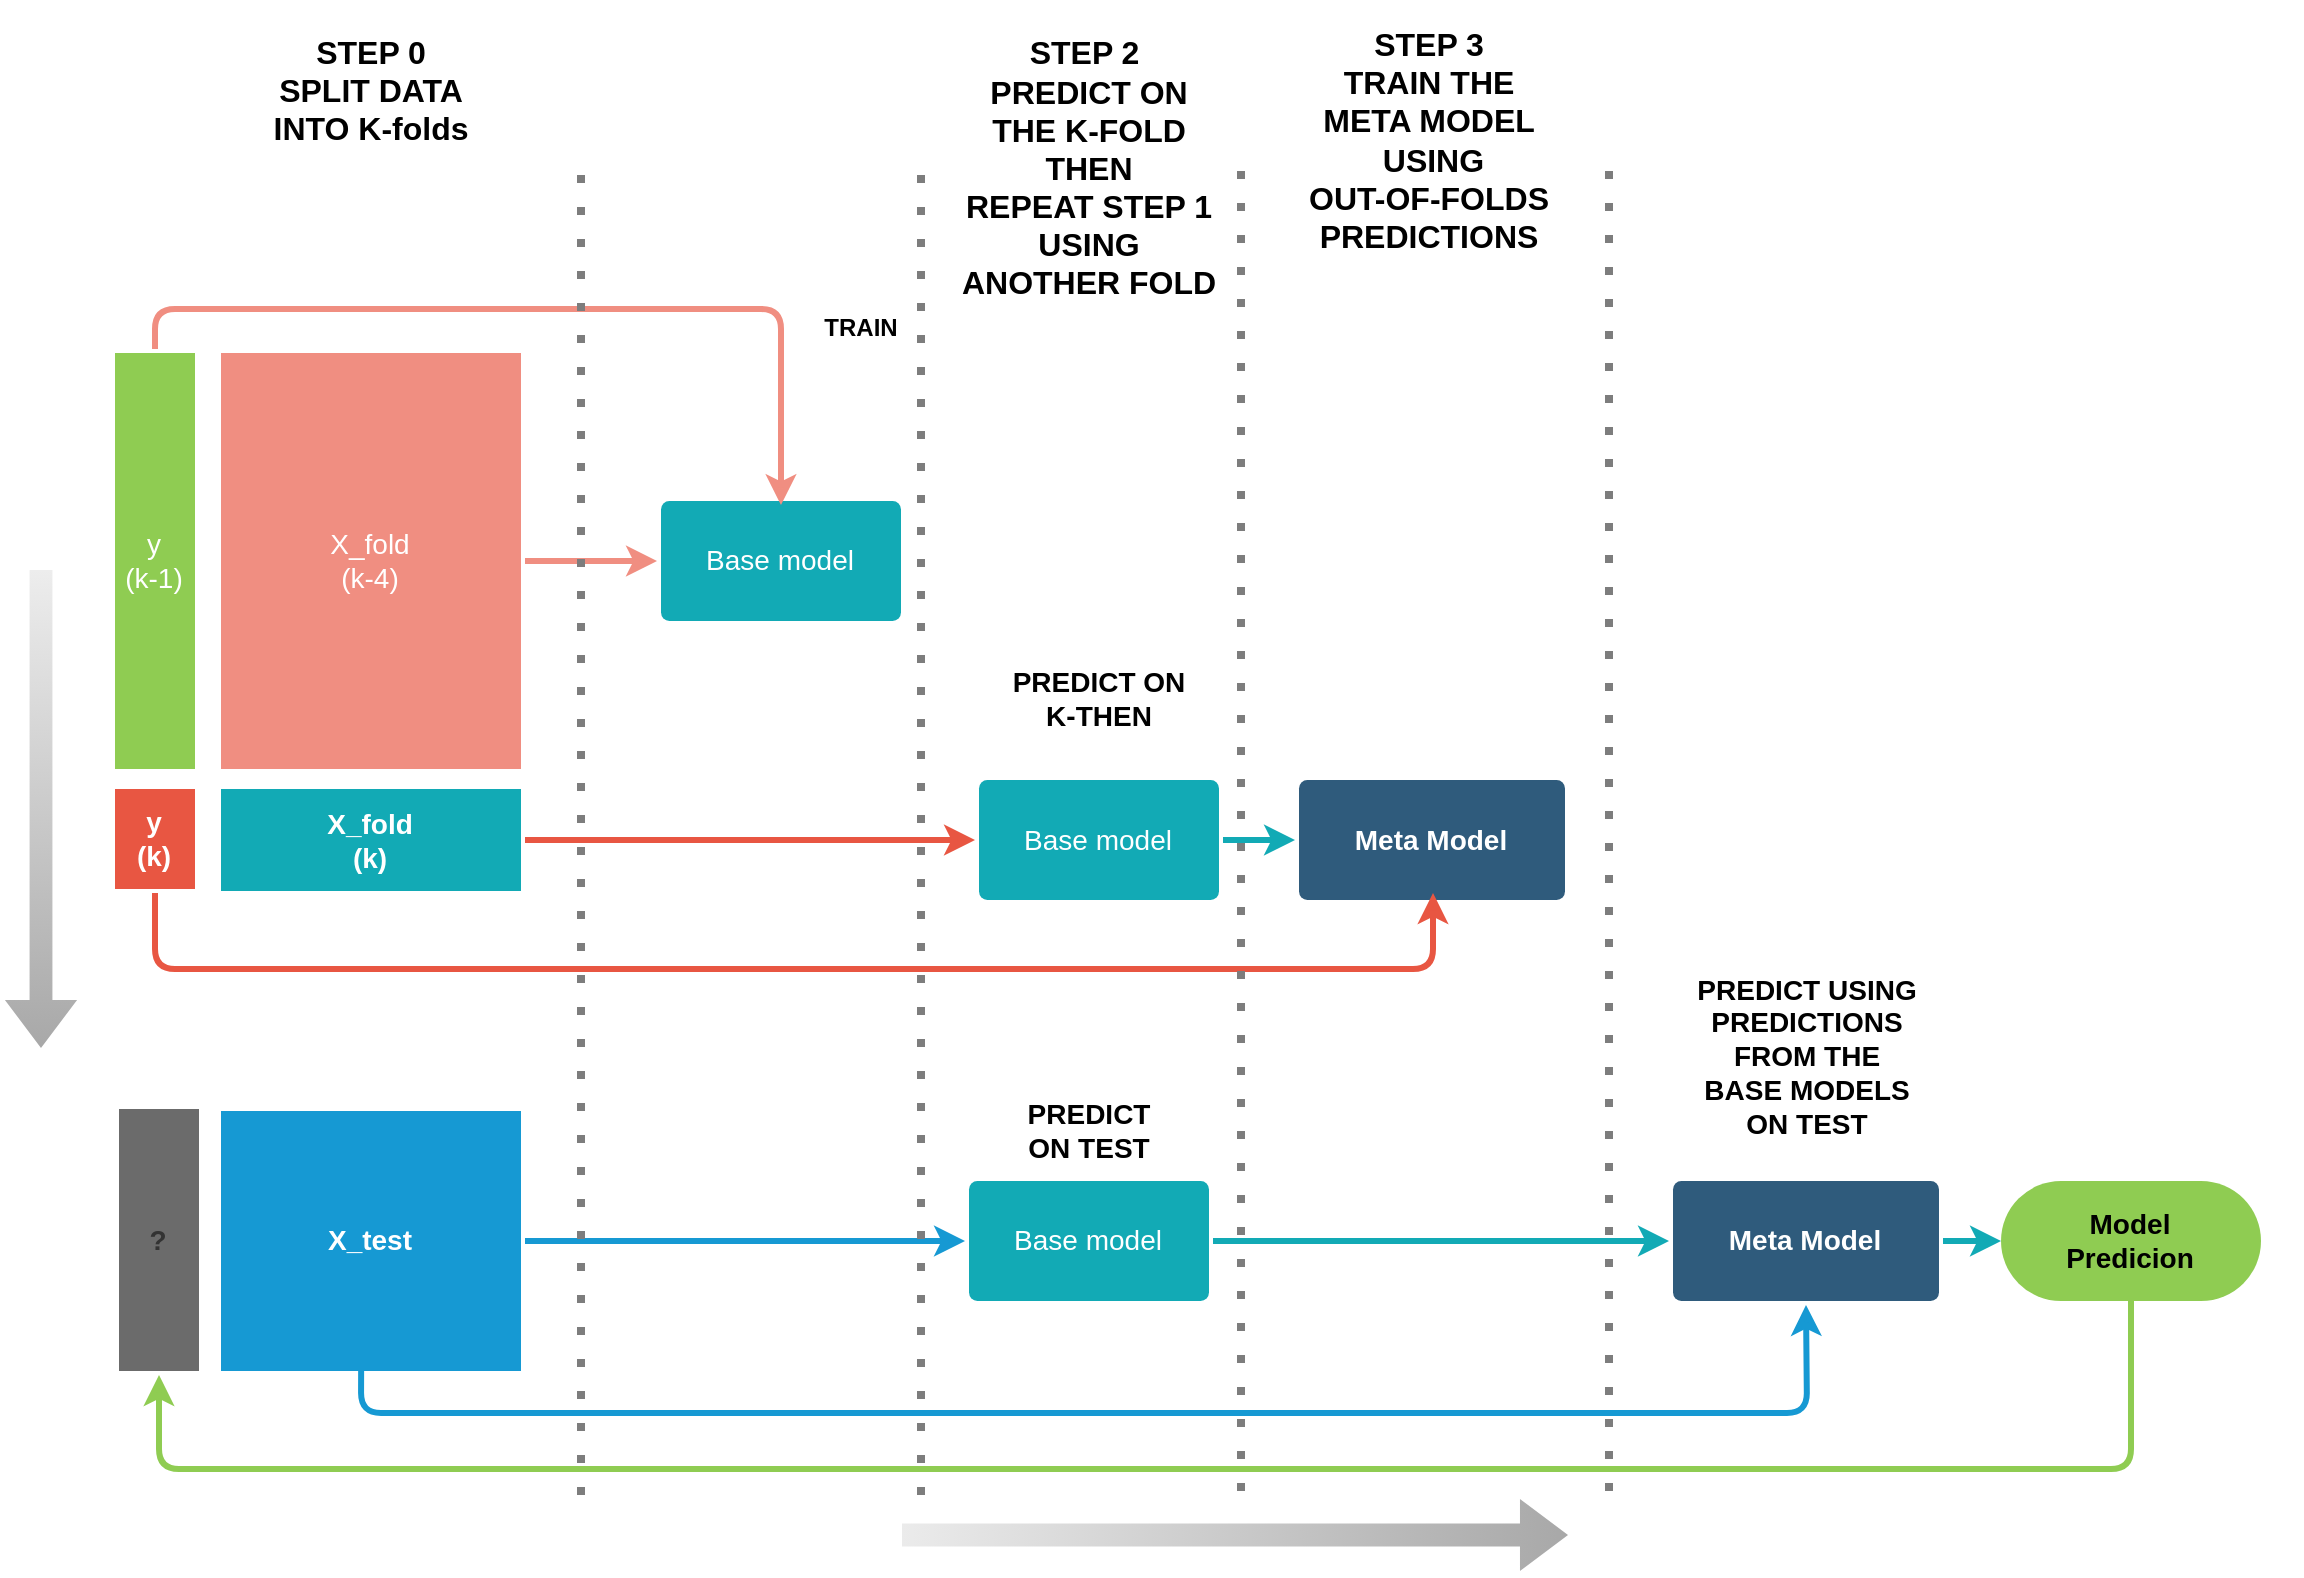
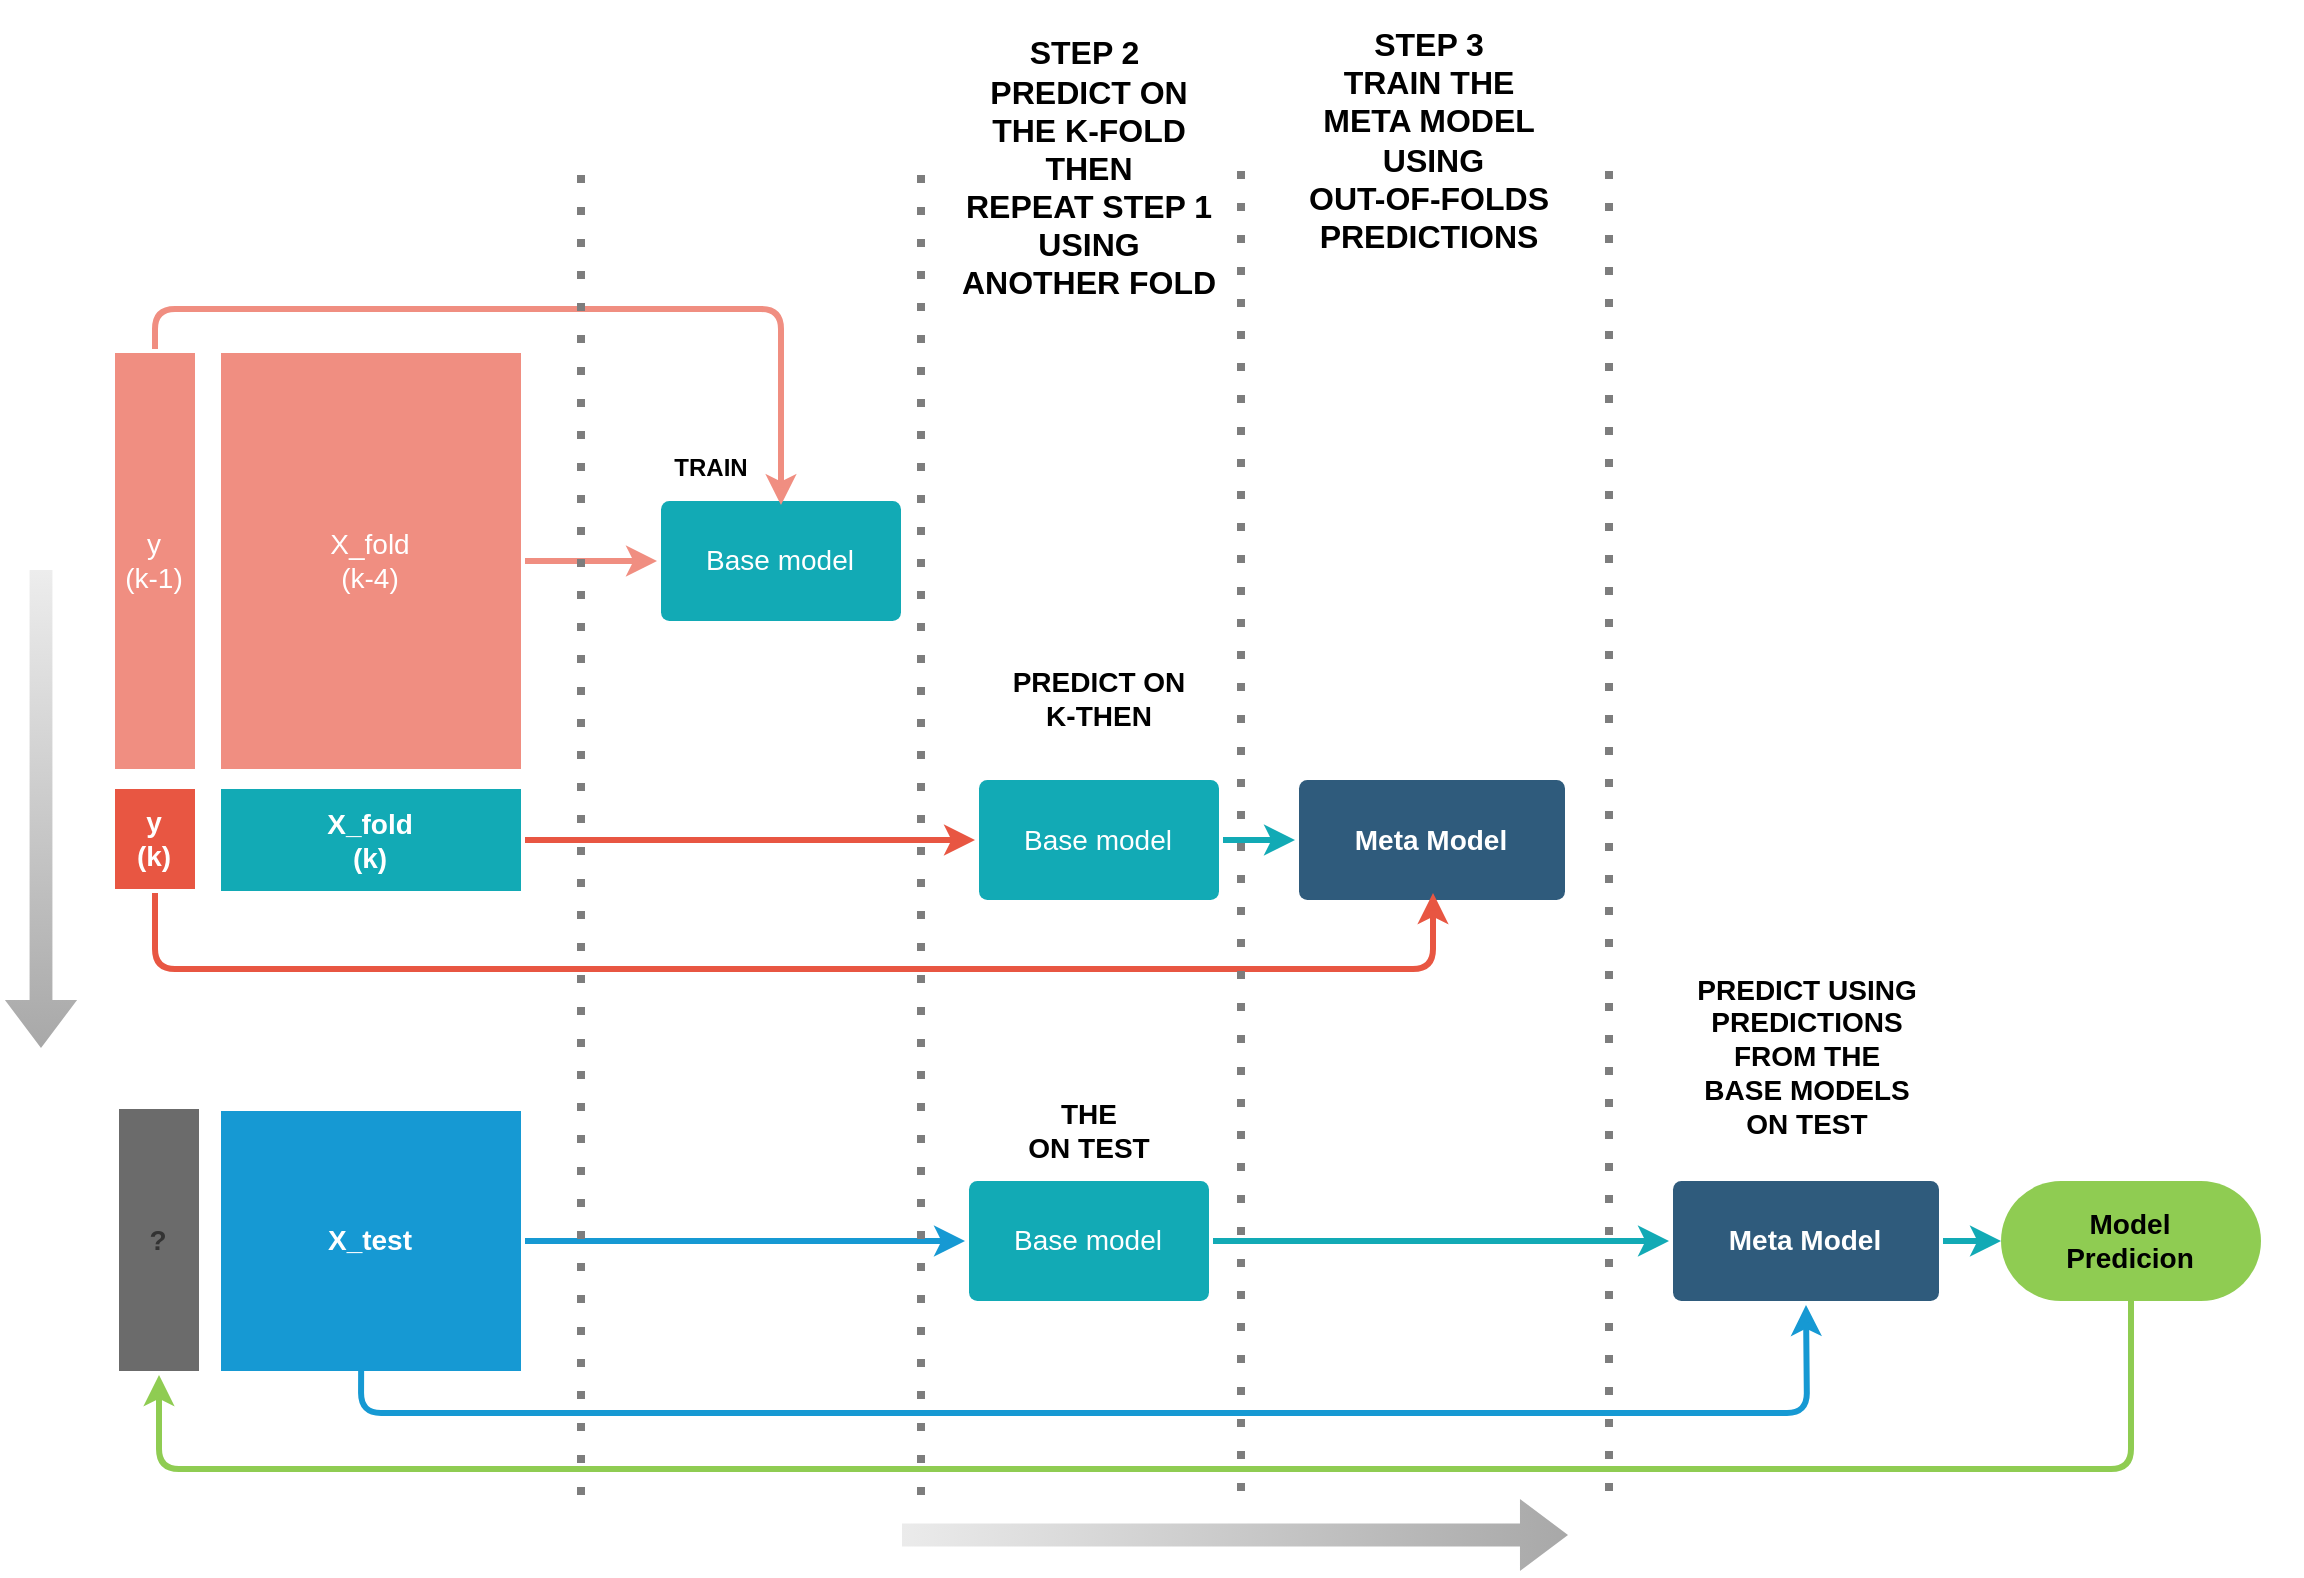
(371, 91) -> none
(861, 329) -> (711, 469)
(155, 561) -> (155, 561)
(1090, 1131) -> (1090, 1131)
